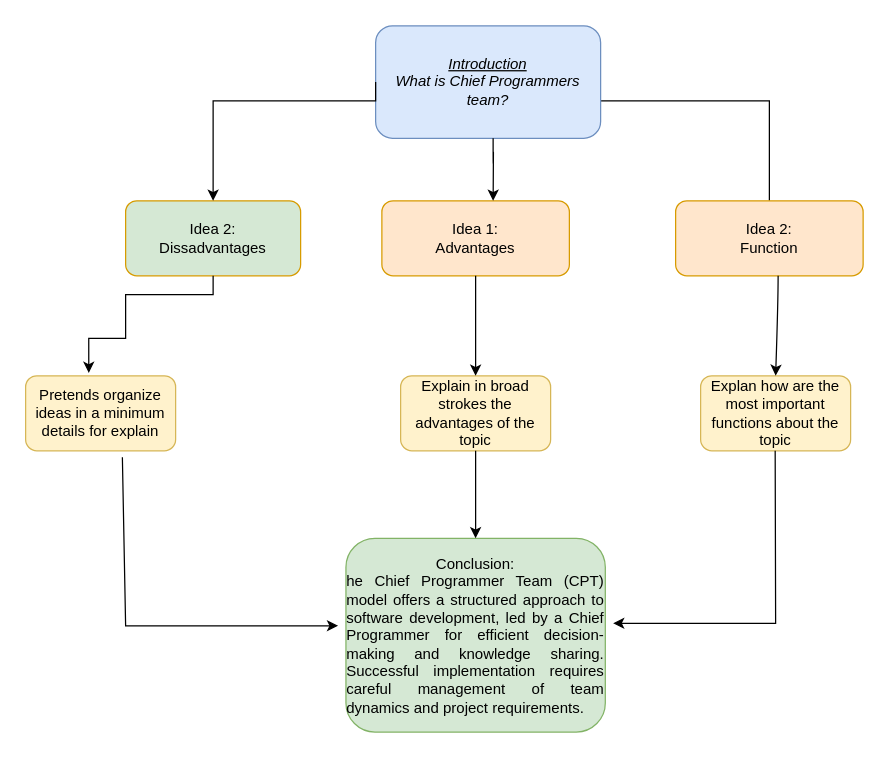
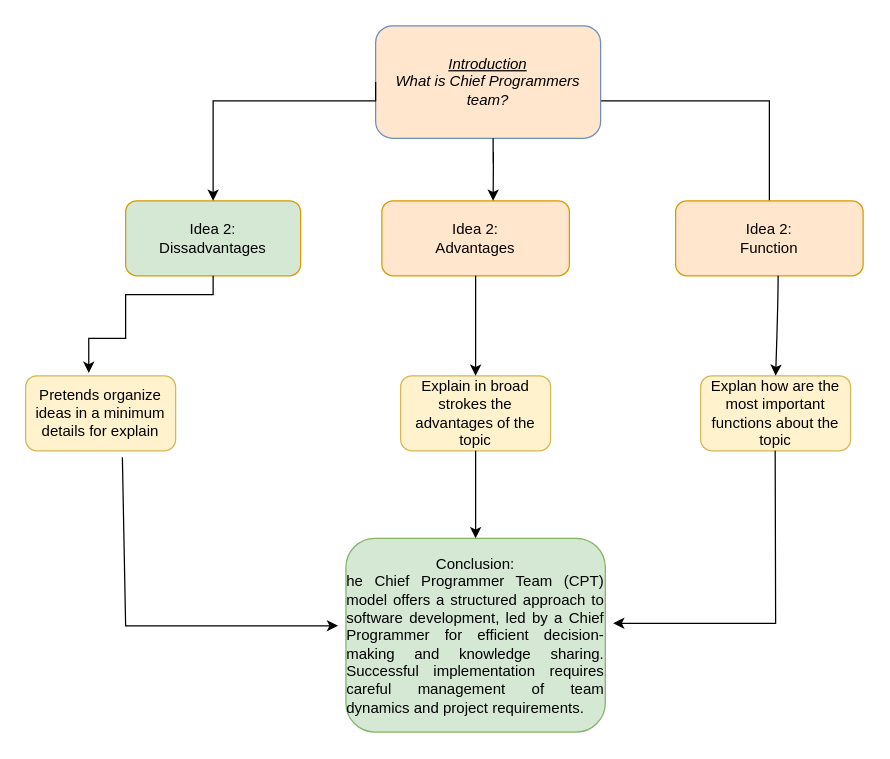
(488, 82) -> (488, 82)
(476, 238) -> (476, 238)
